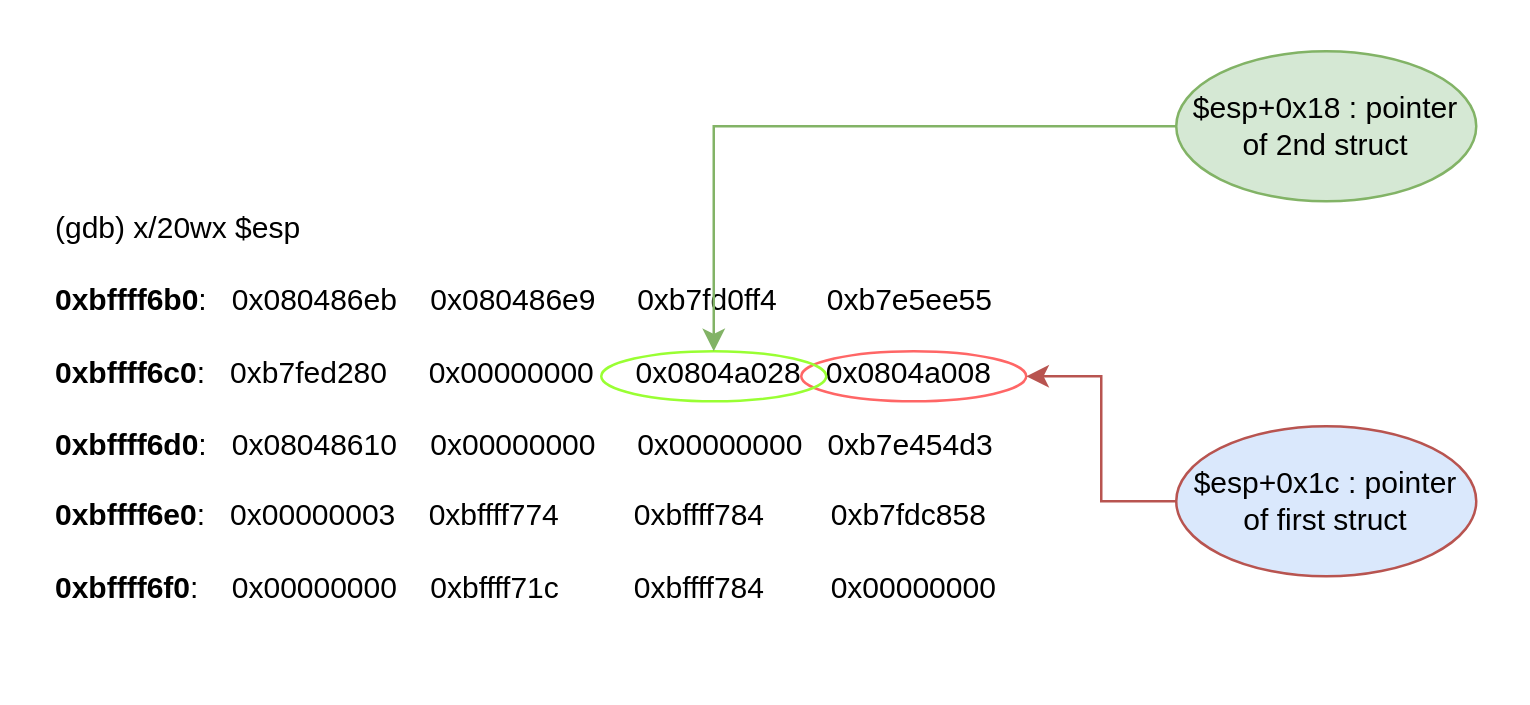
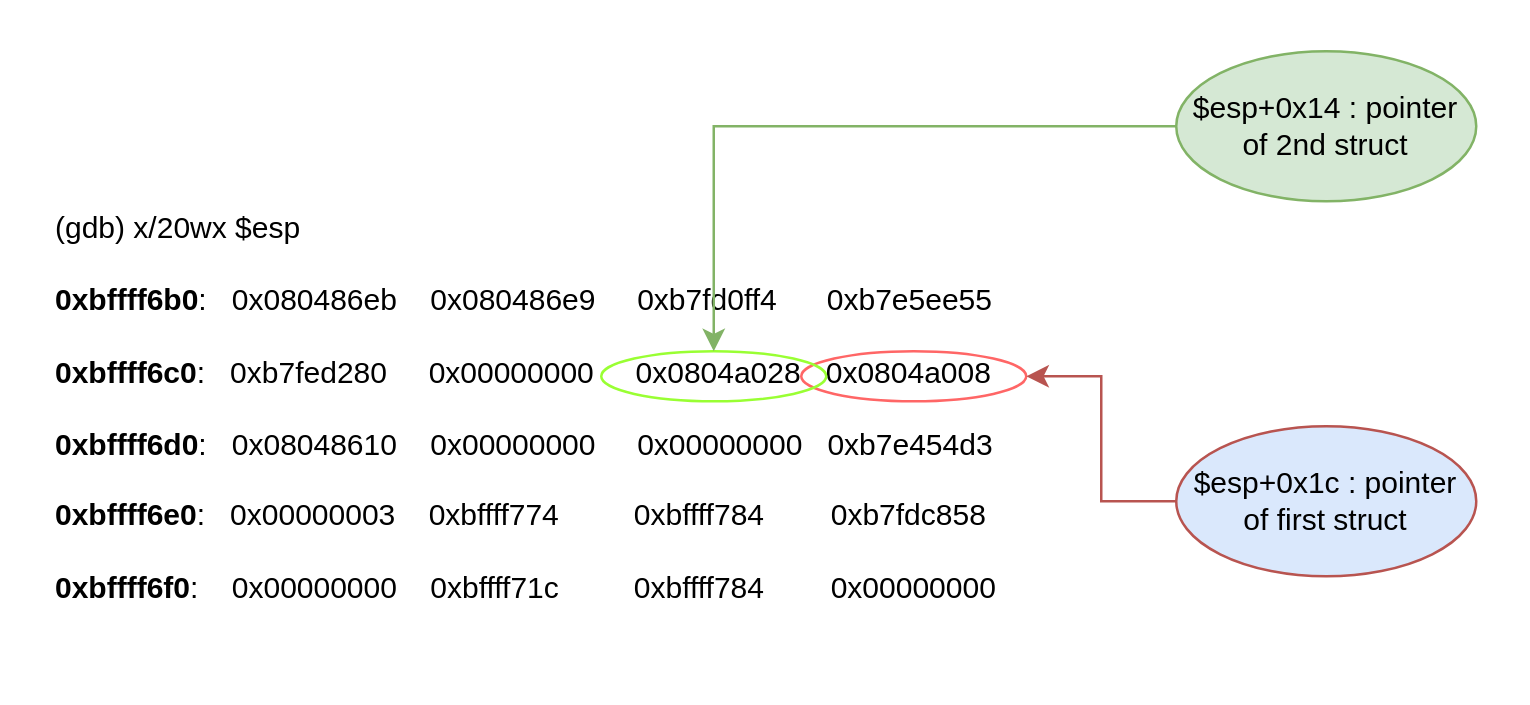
(1326, 126) -> (1326, 126)
